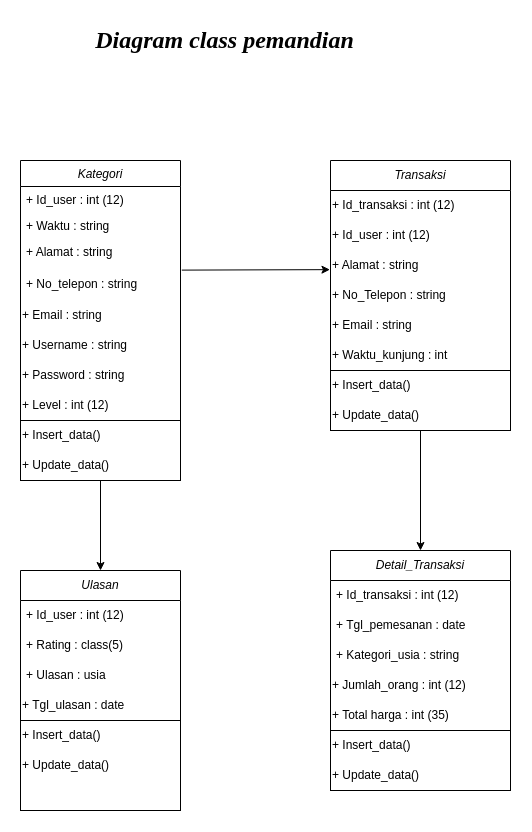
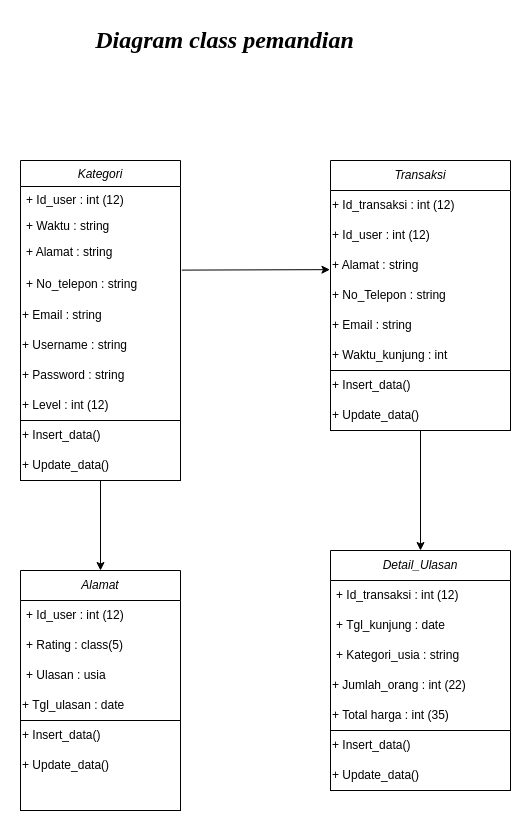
(421, 566) -> (421, 566)
(101, 586) -> (101, 586)
(403, 626) -> (396, 626)
(406, 686) -> (406, 686)
